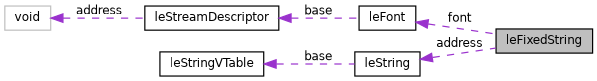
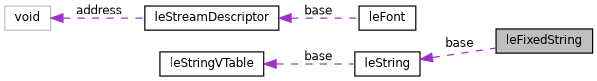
(462, 29) -> none
(458, 44) -> (458, 44)
